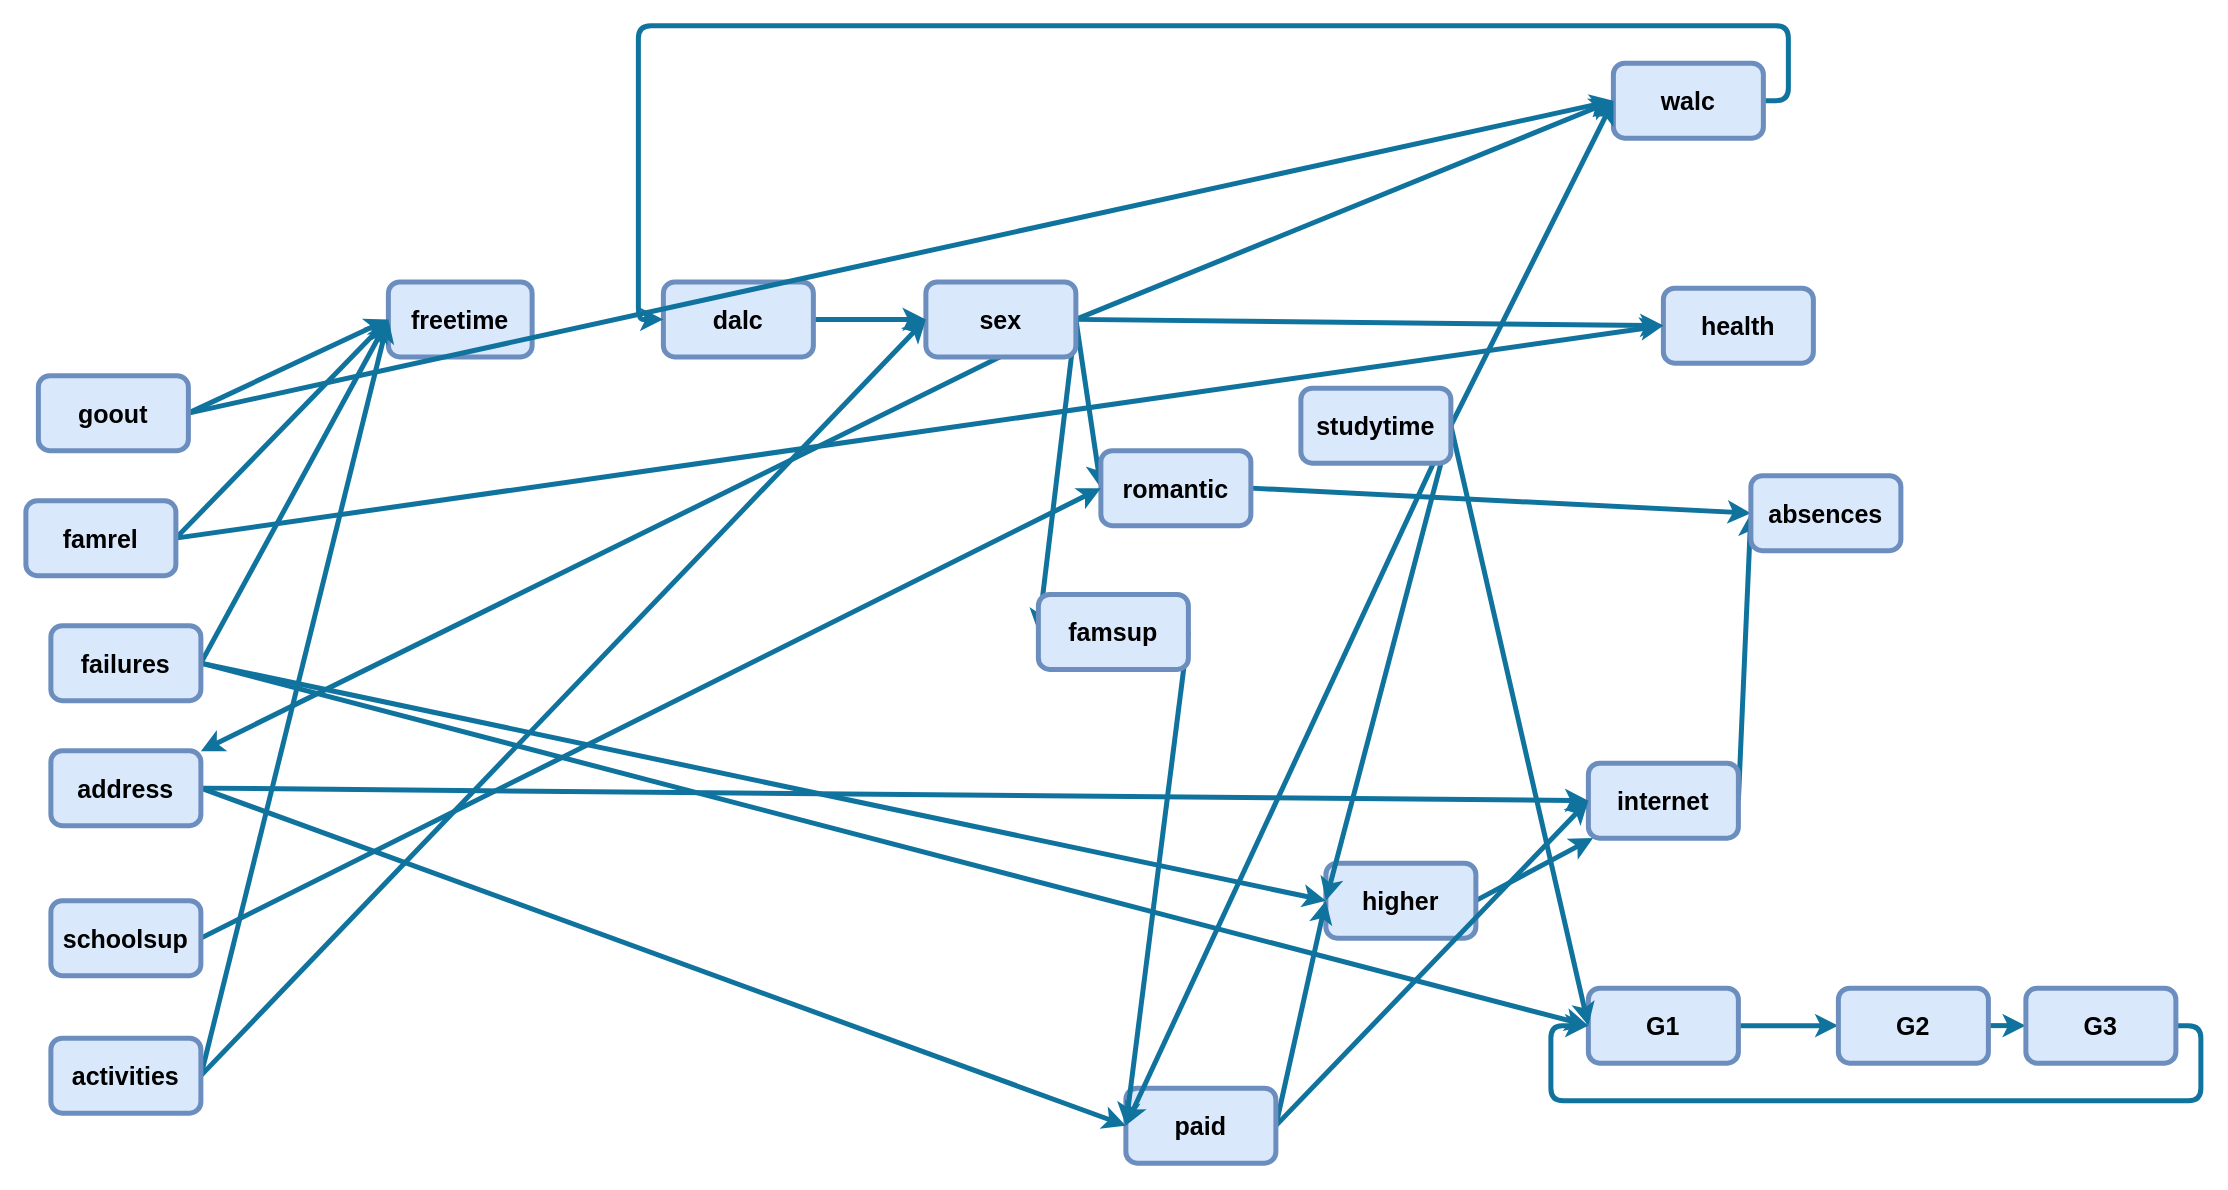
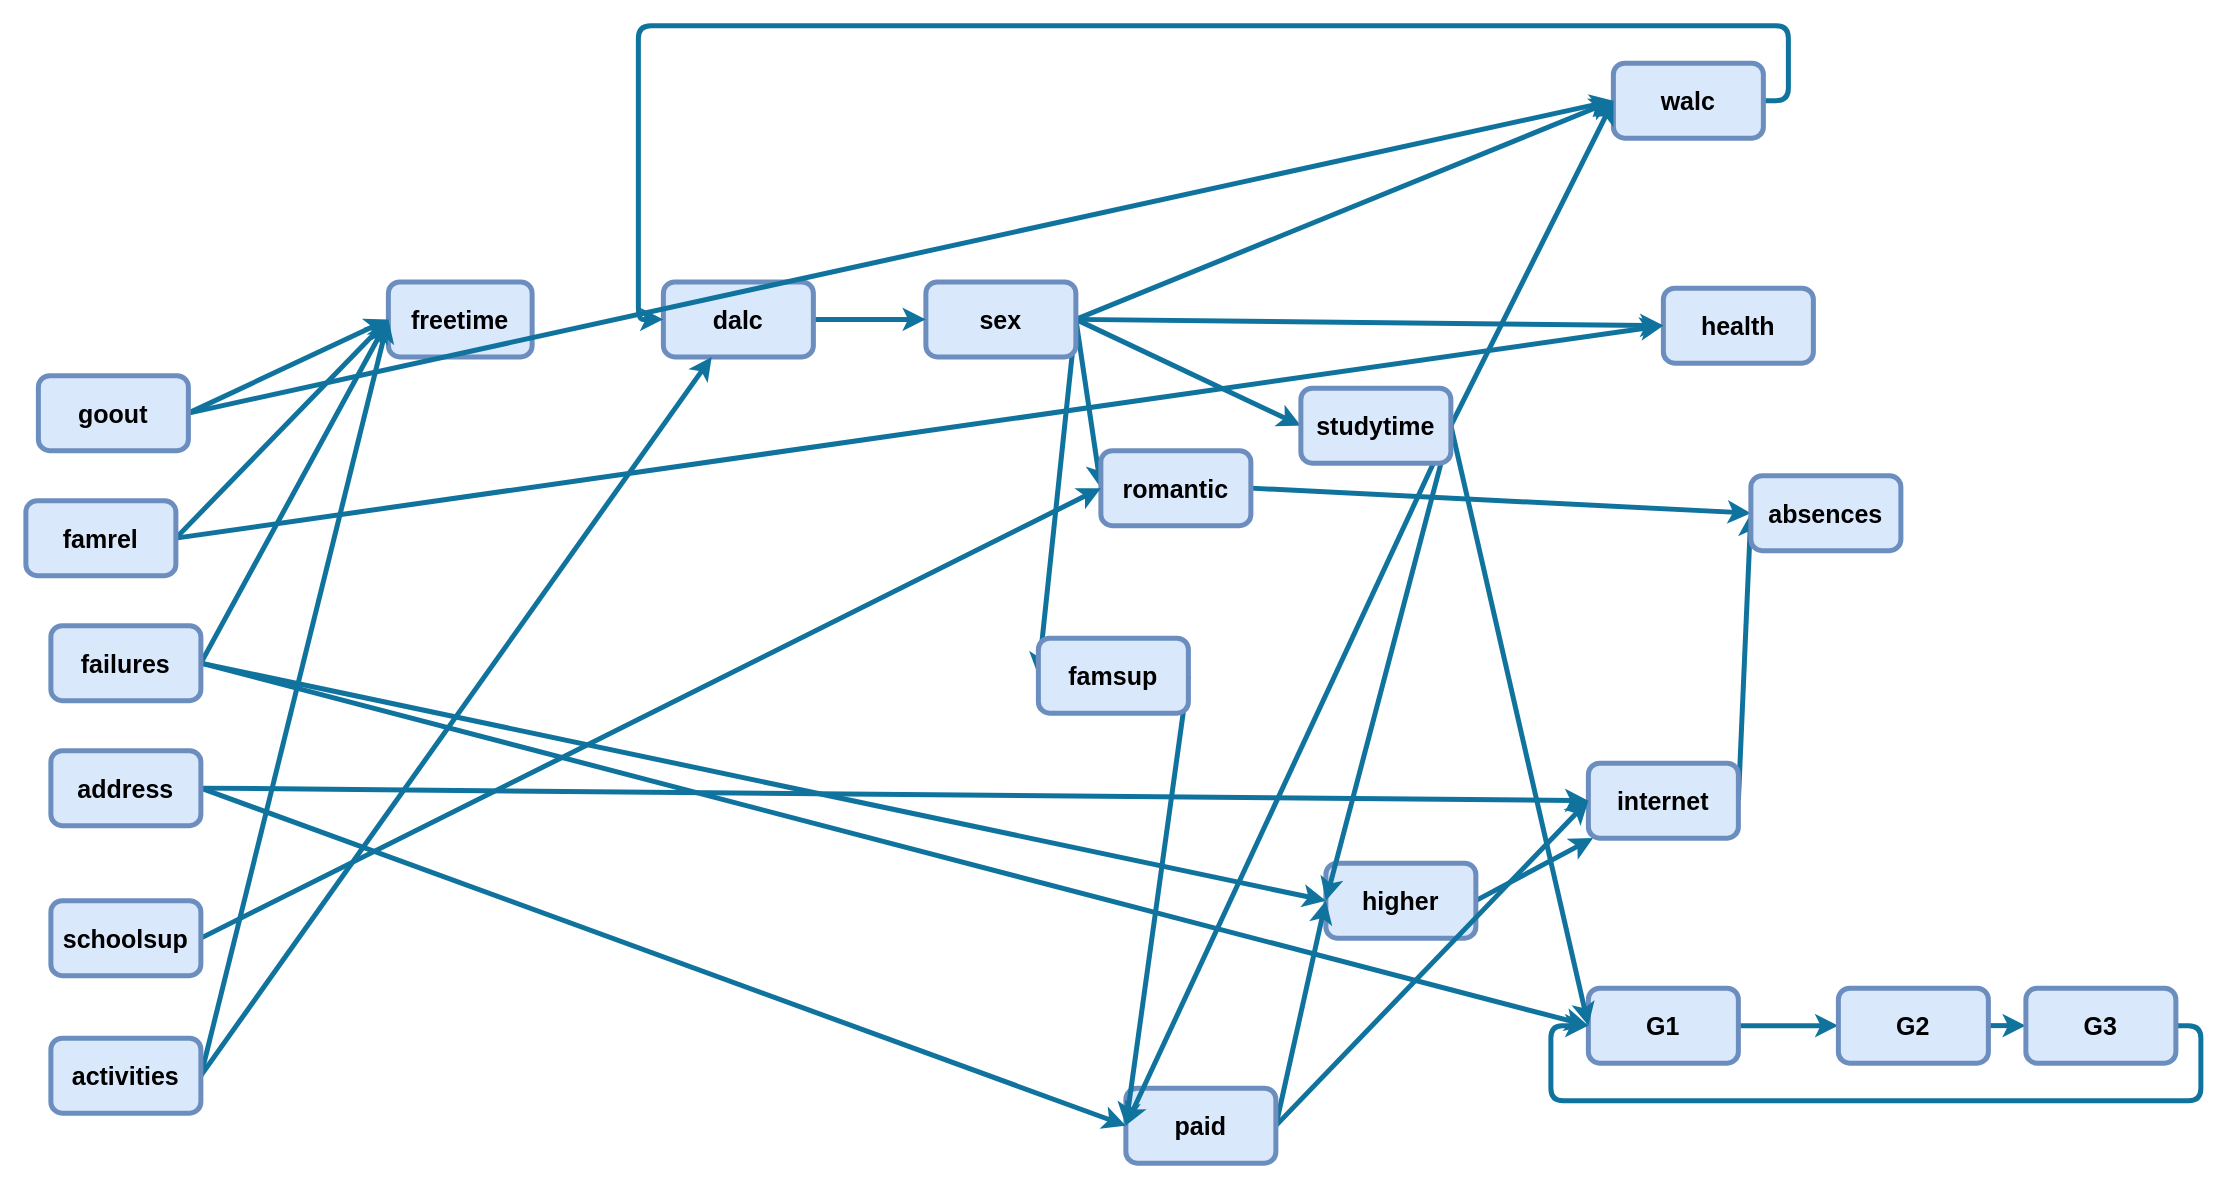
(1113, 632) -> (1113, 676)
(624, 634) -> (454, 719)
(382, 662) -> (1184, 370)
